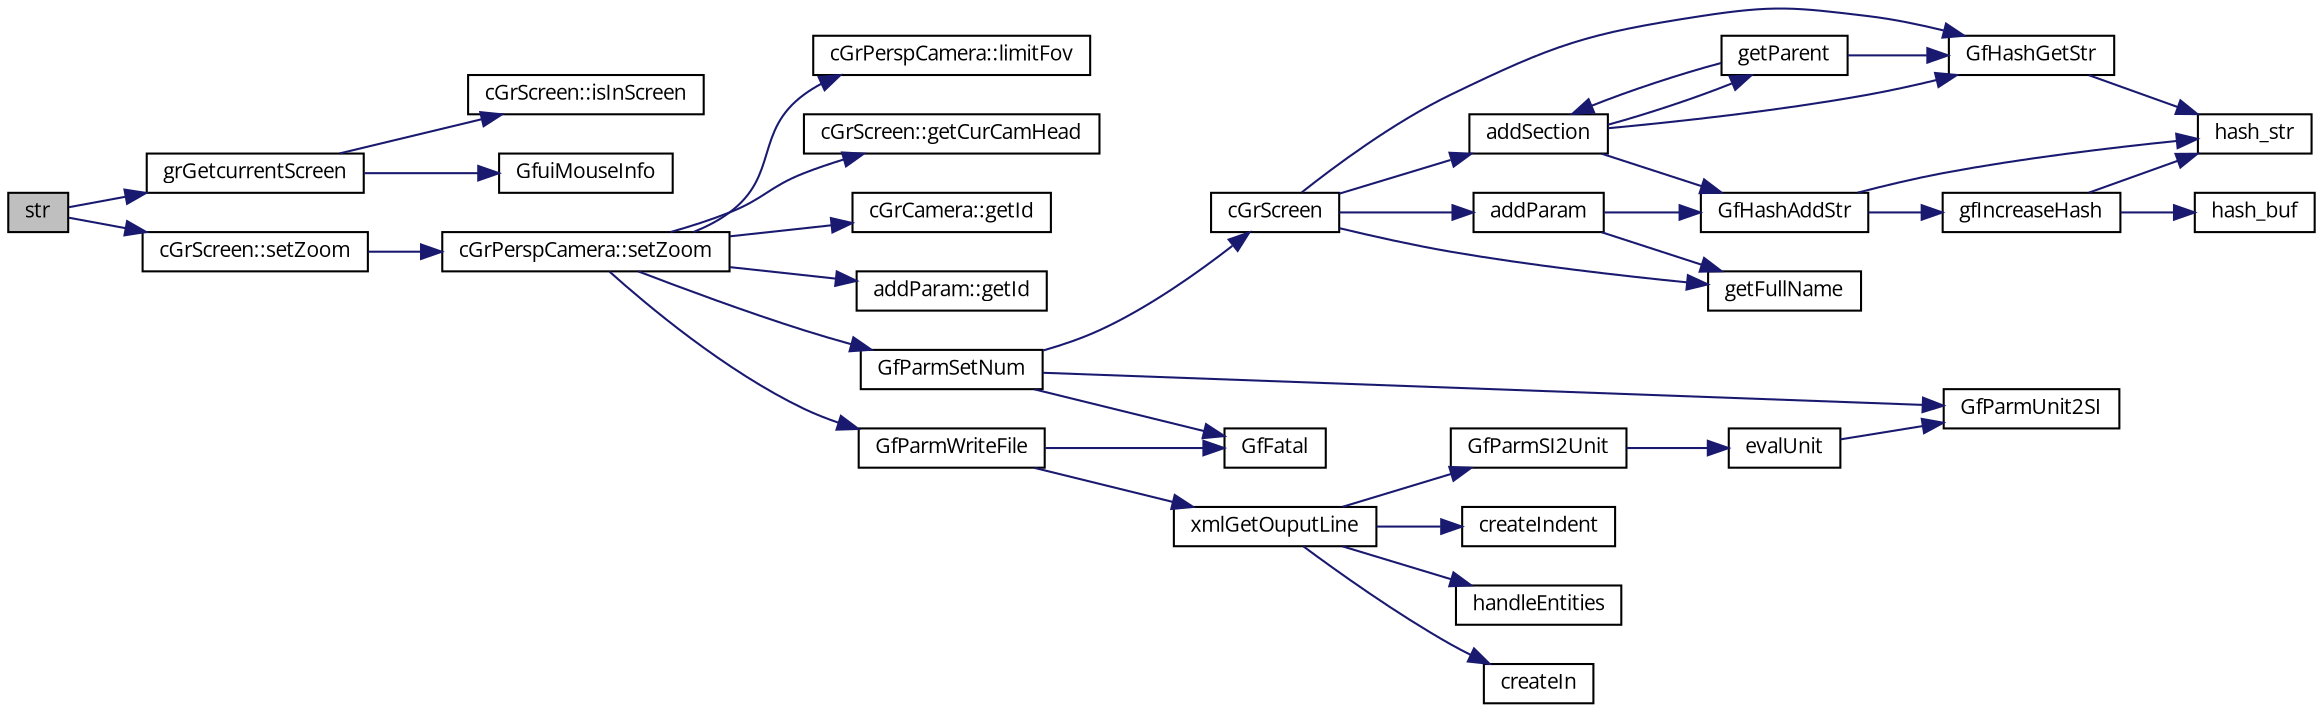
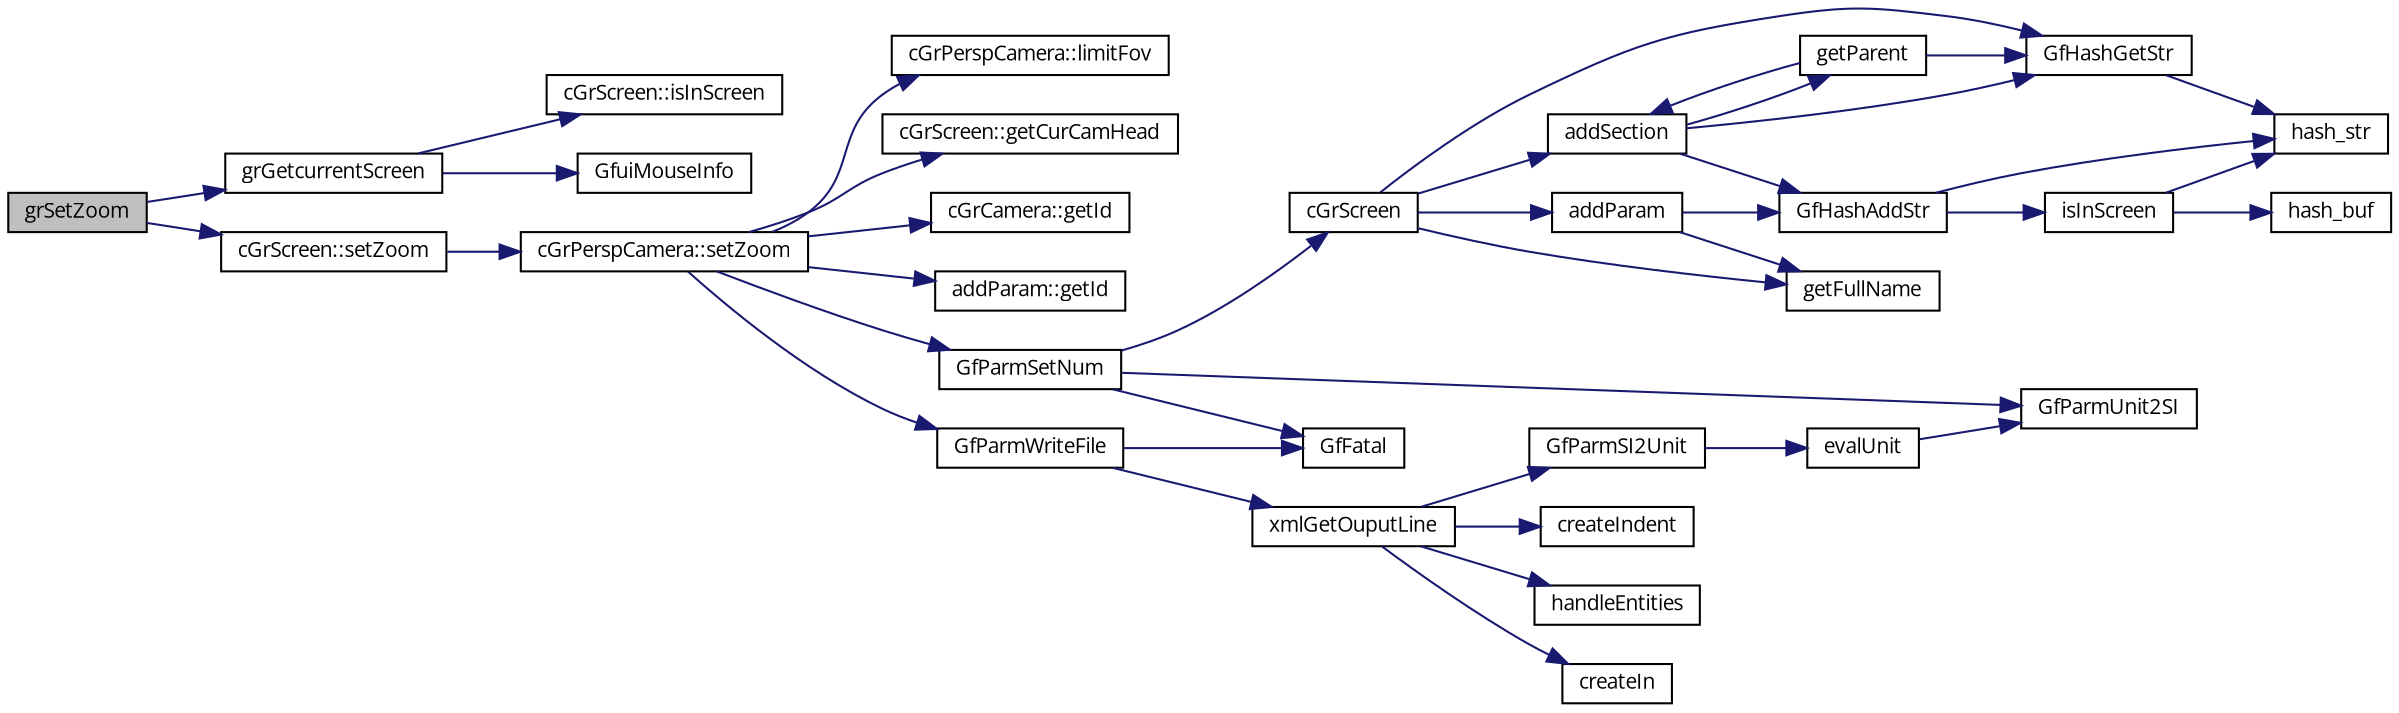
(38, 212) -> (78, 212)
(2032, 212) -> (2109, 212)
